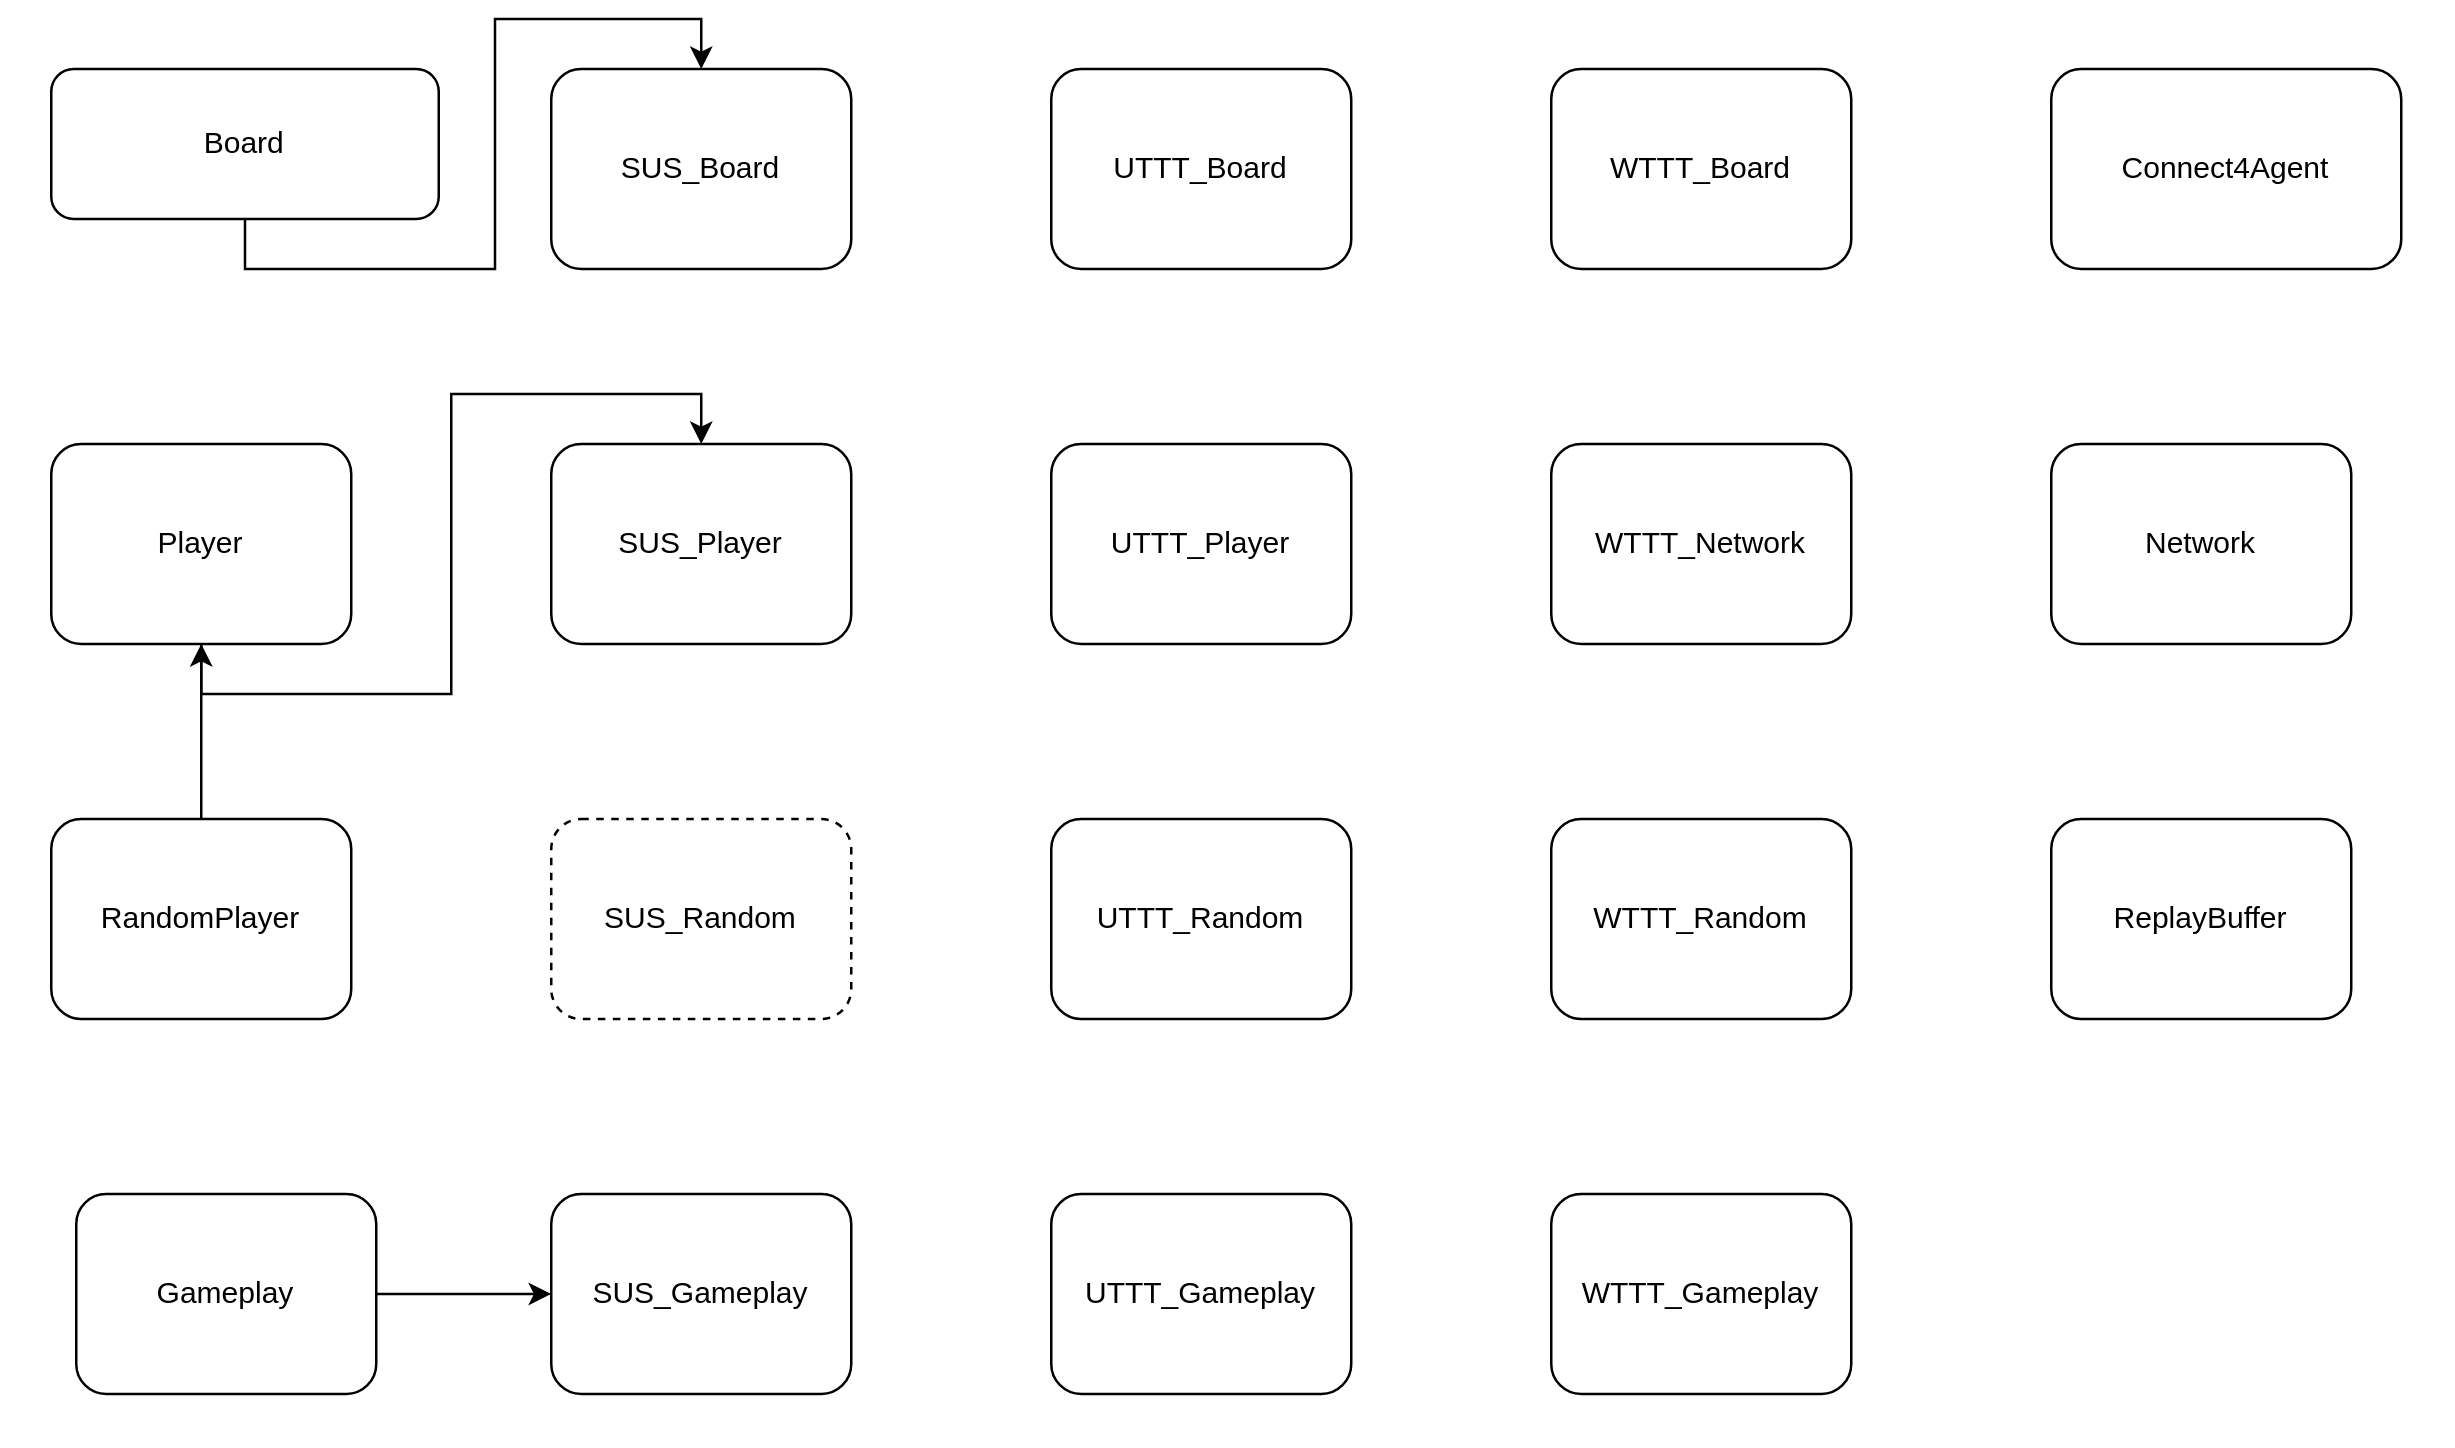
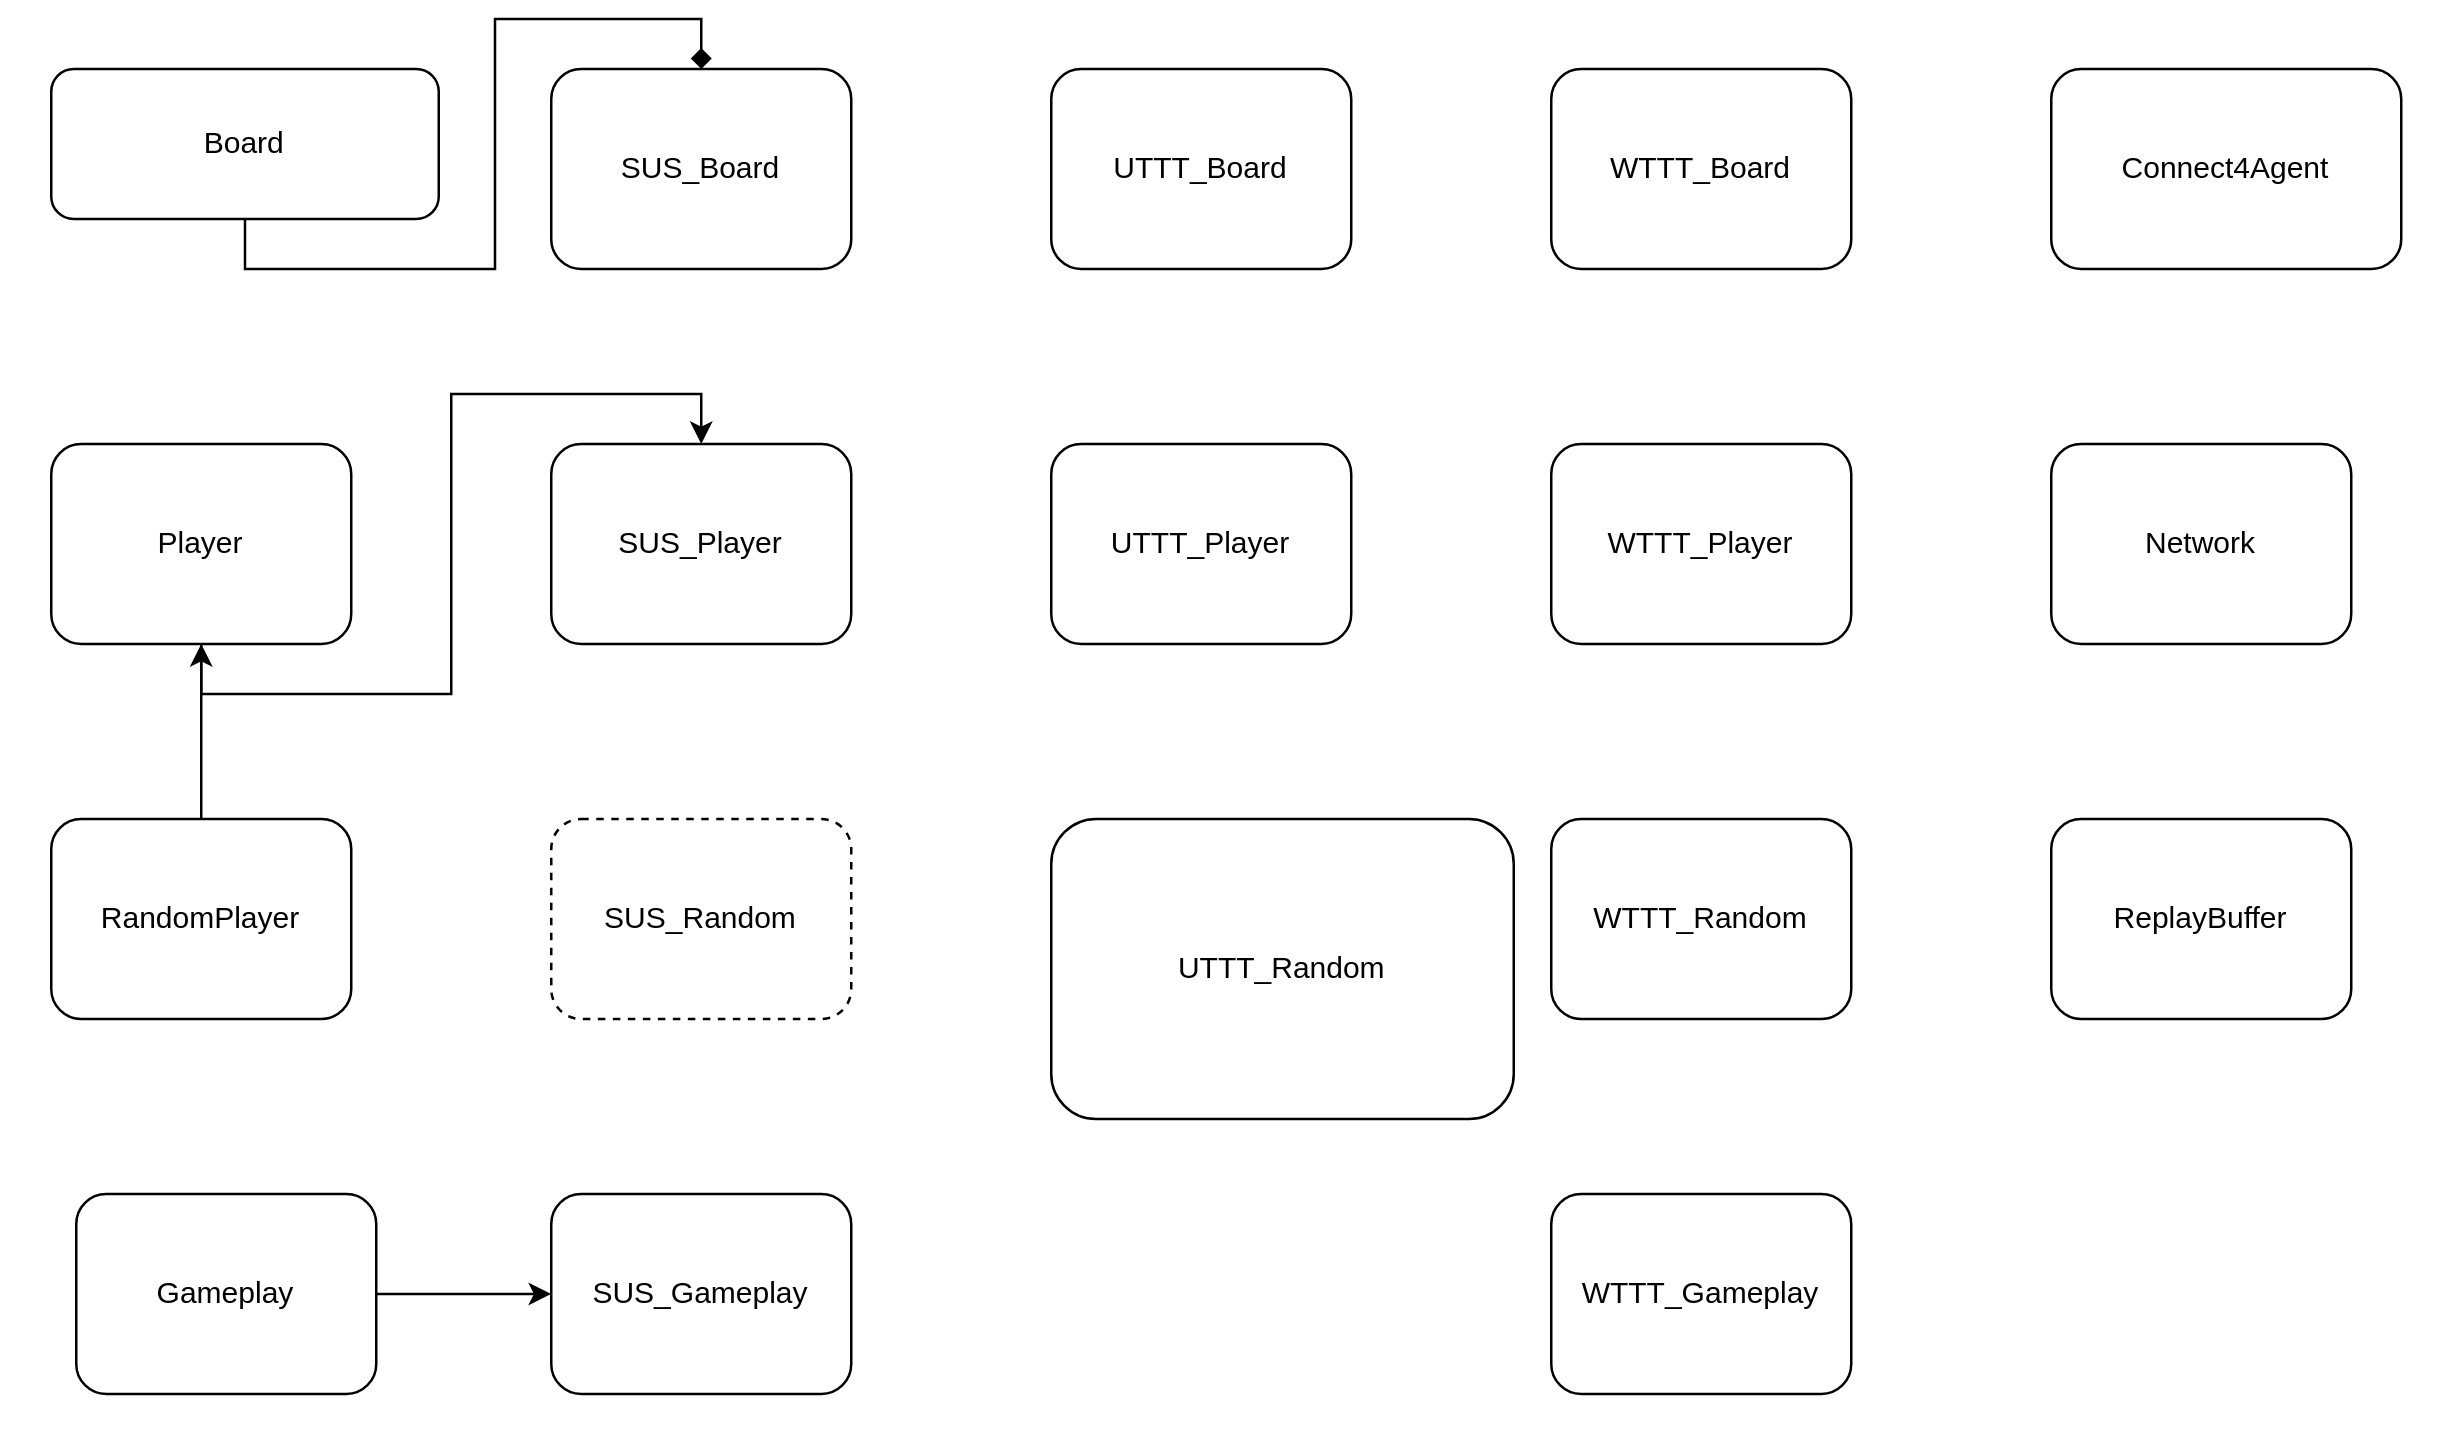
(701, 50) -> (701, 48)
(1701, 544) -> (1701, 544)
(1201, 919) -> (1283, 969)
(1201, 1294) -> none
